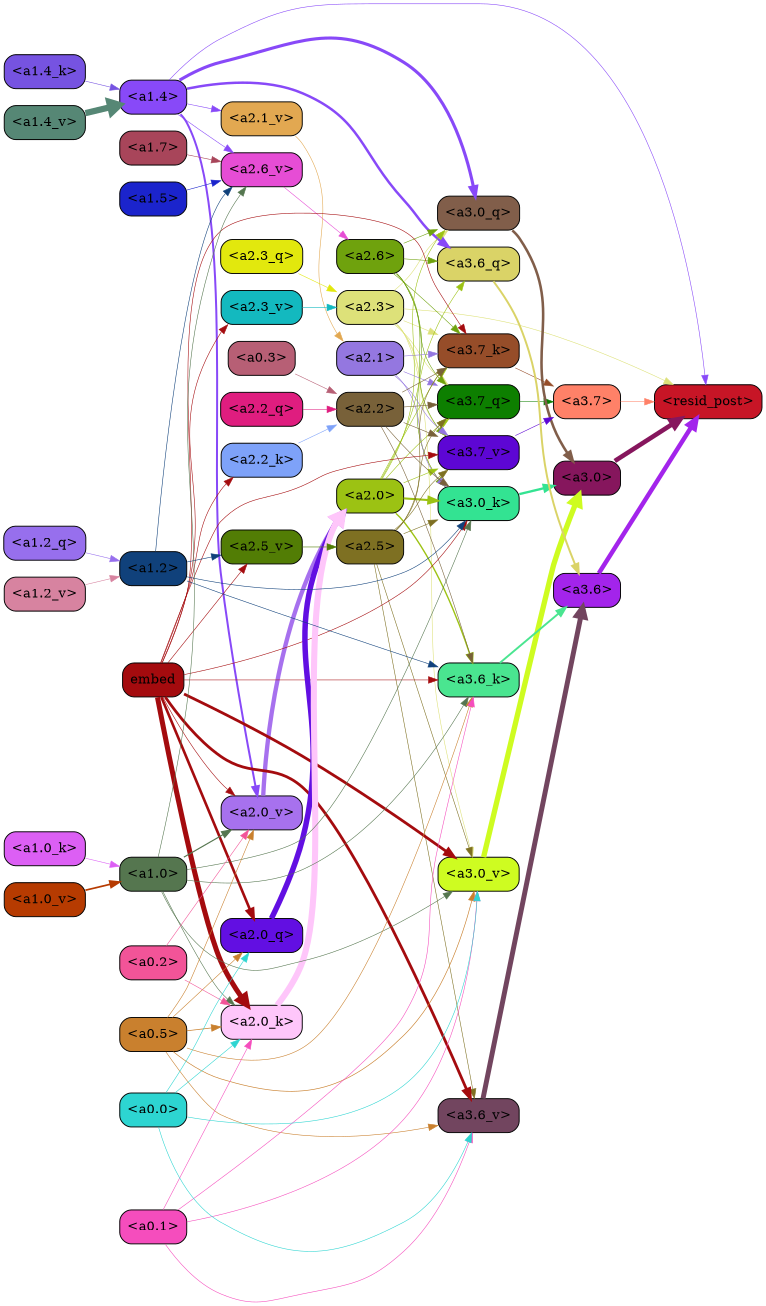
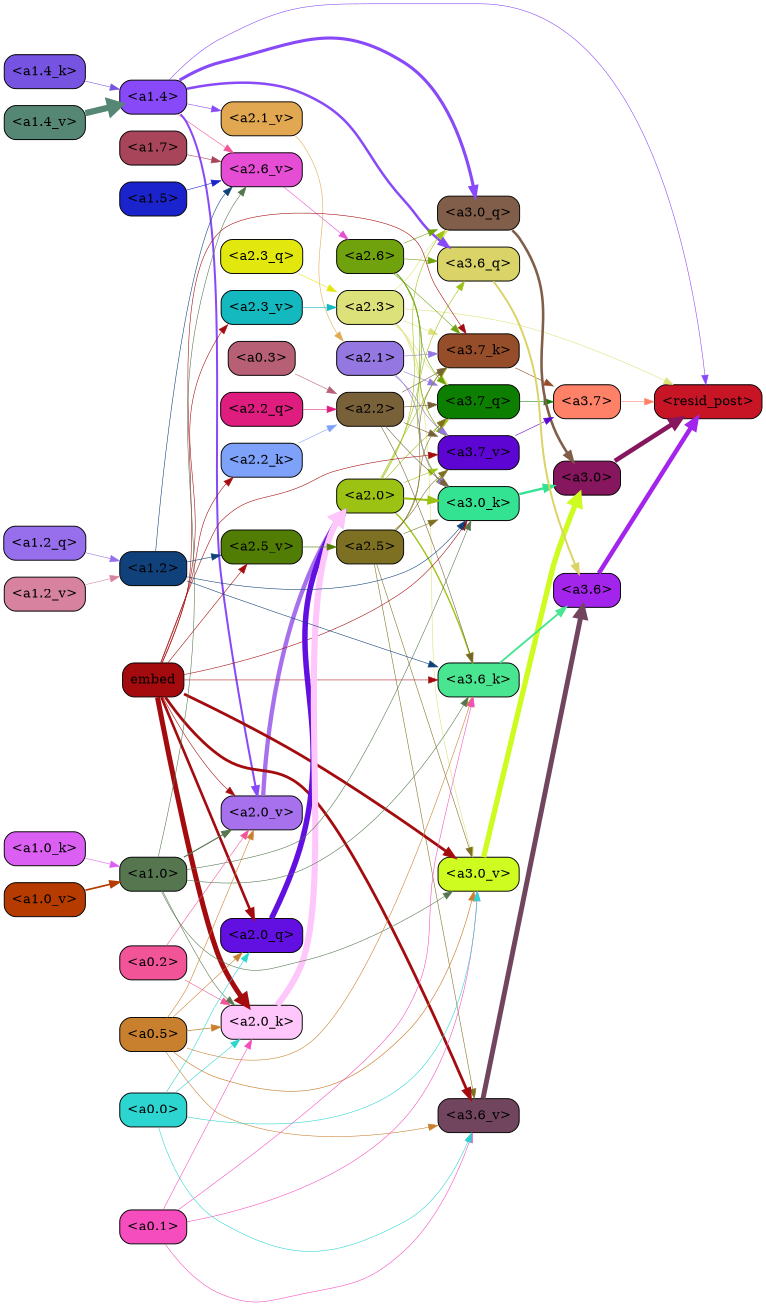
(201, 131) -> (201, 131)
